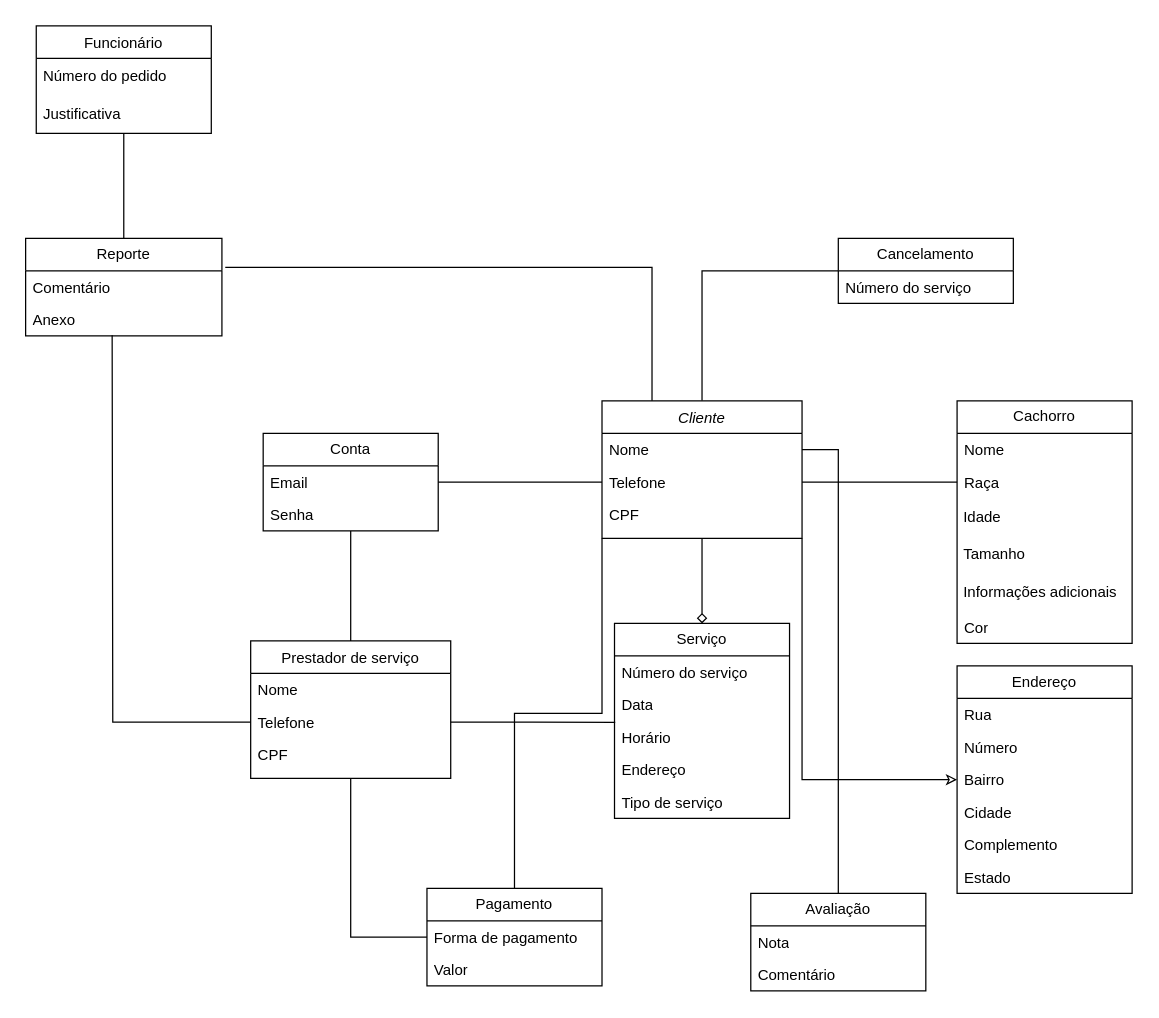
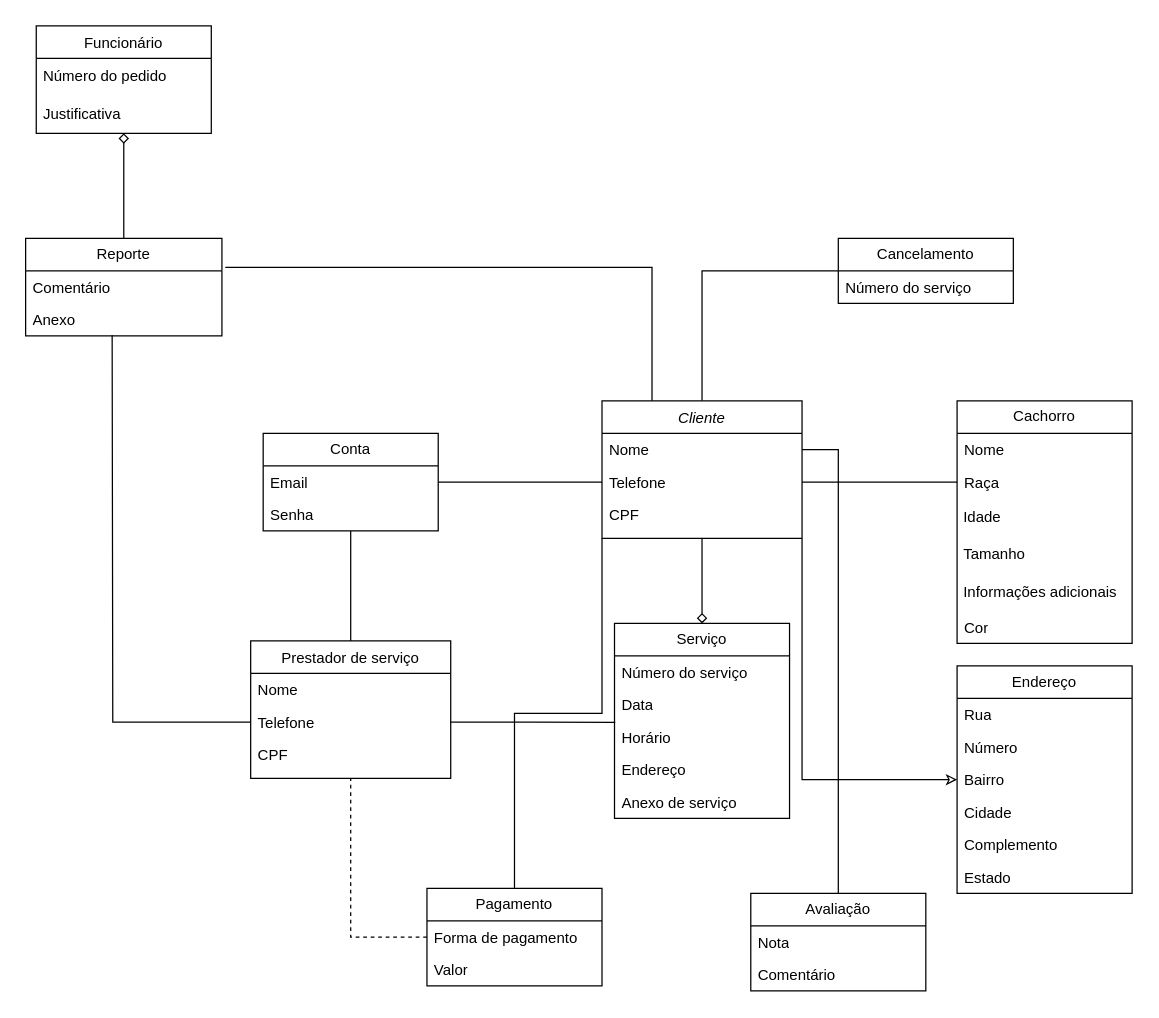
(124, 140) -> (124, 144)
(677, 803) -> (683, 803)
(351, 896) -> (351, 896)
